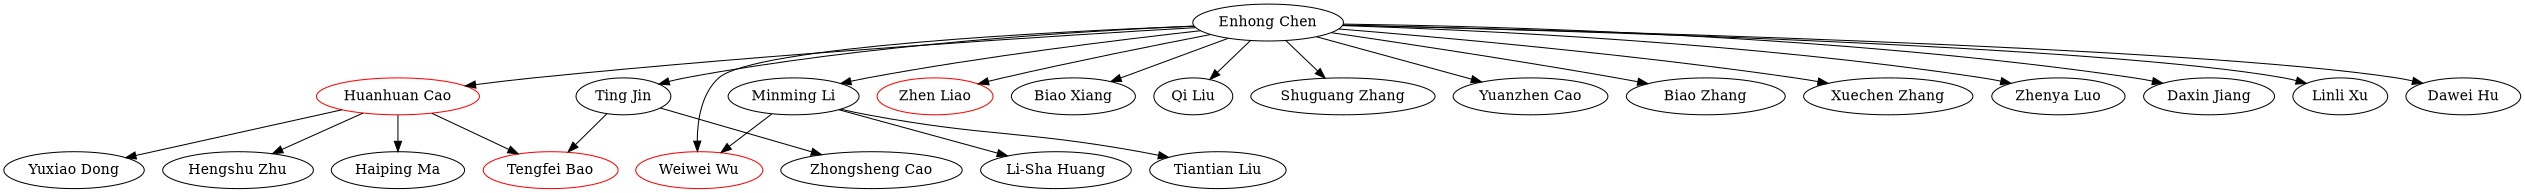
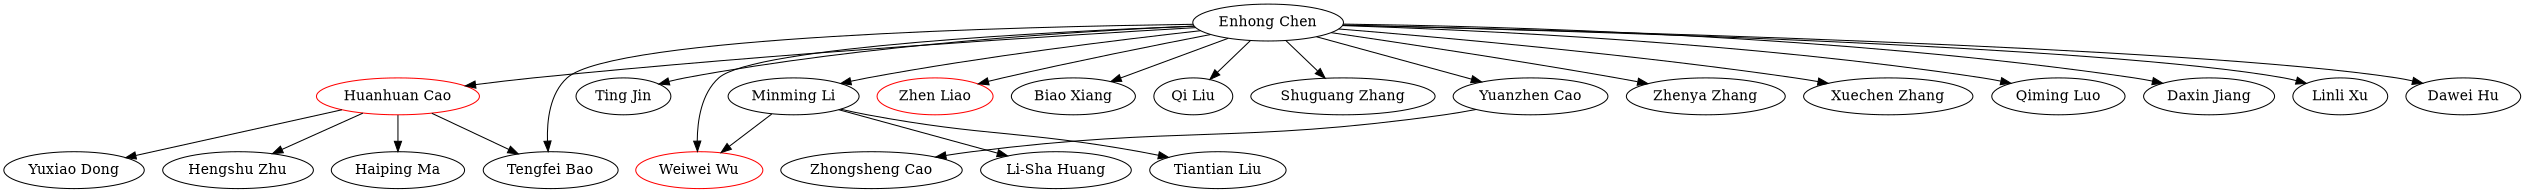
(1706, 96) -> (1706, 96)
(2058, 96) -> (2058, 96)
(591, 129) -> (844, 36)
(736, 130) -> (1211, 134)
(551, 170) -> (551, 170)
